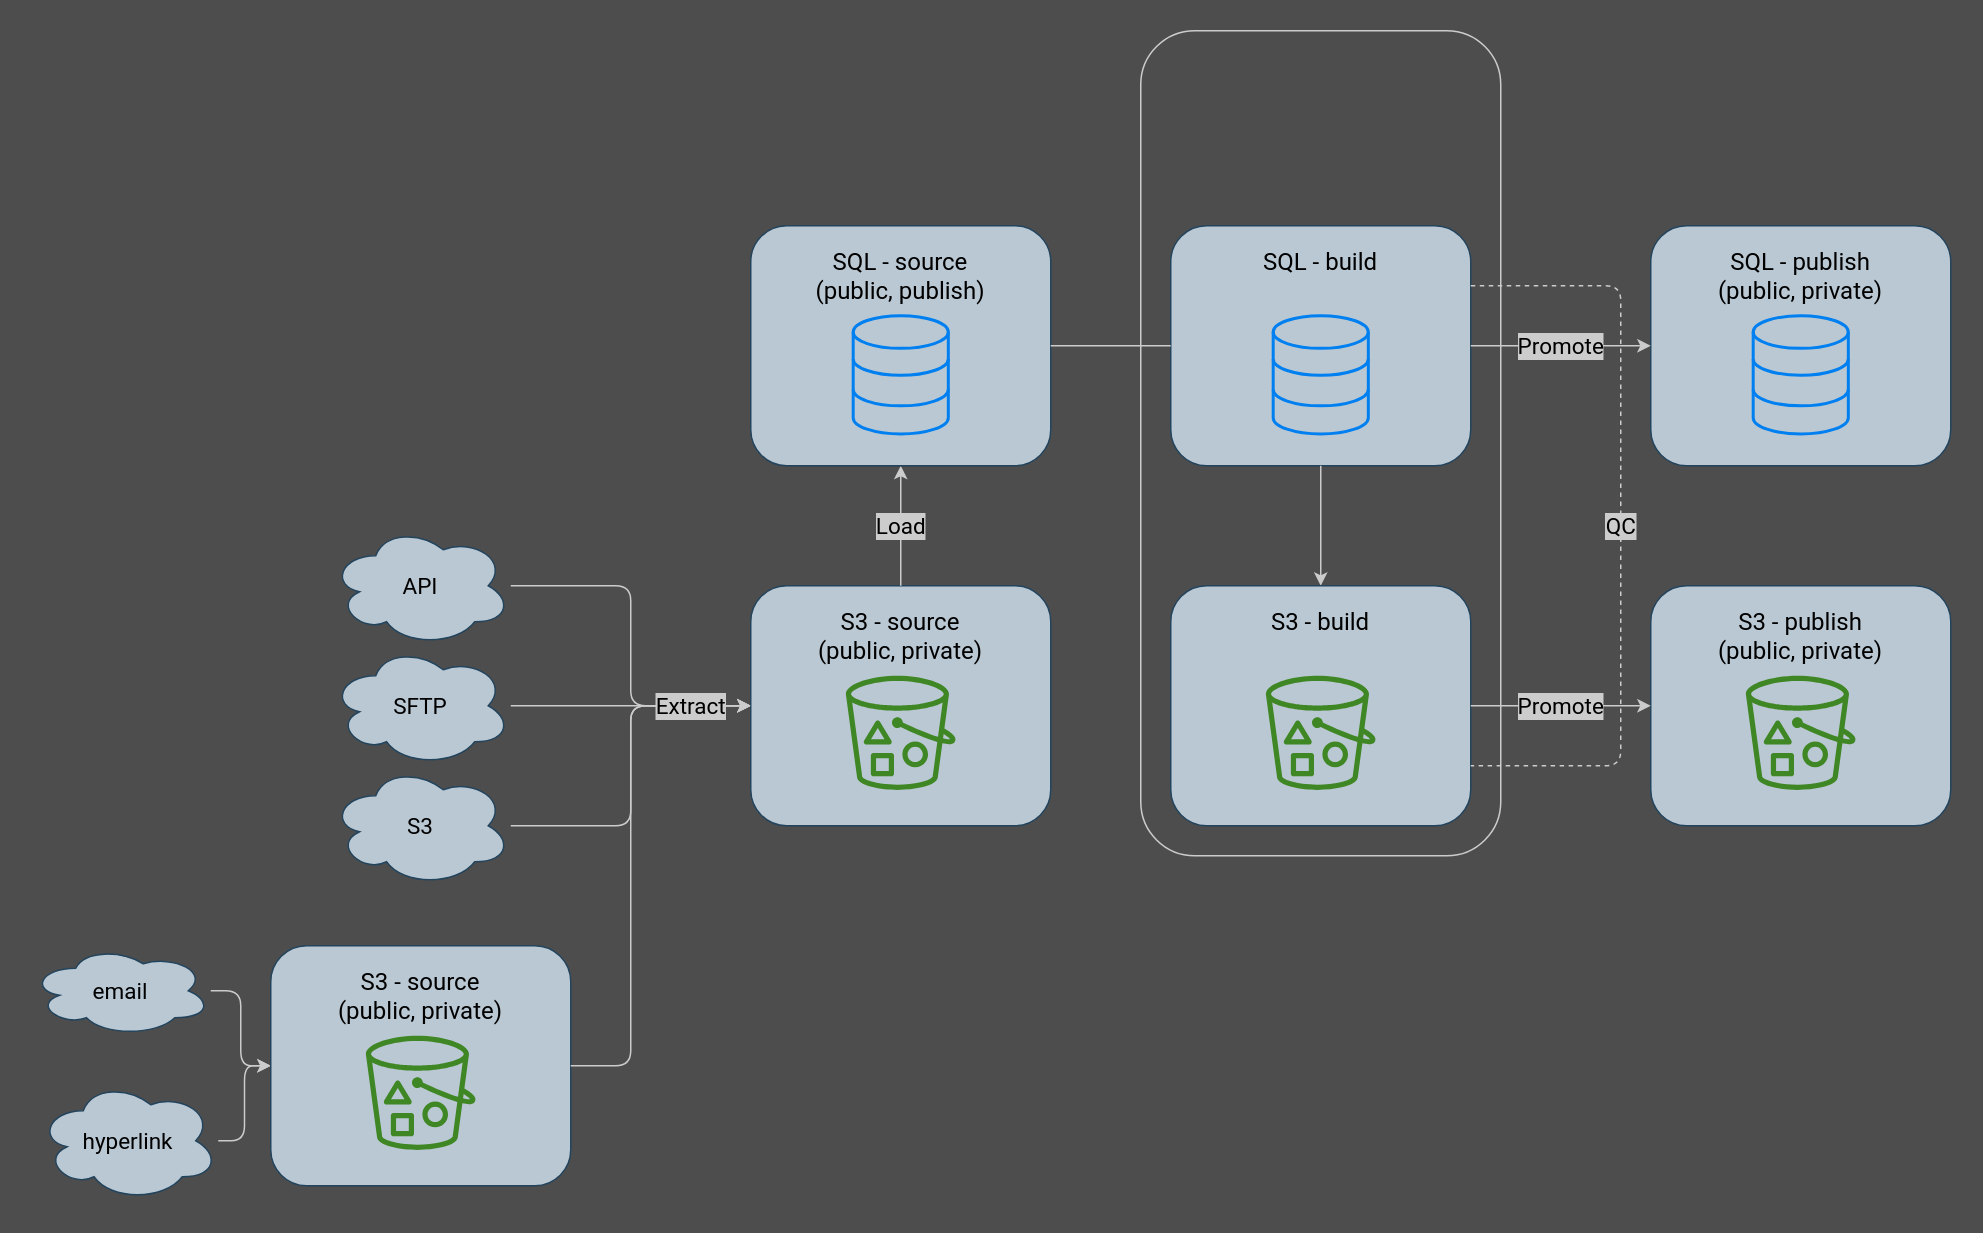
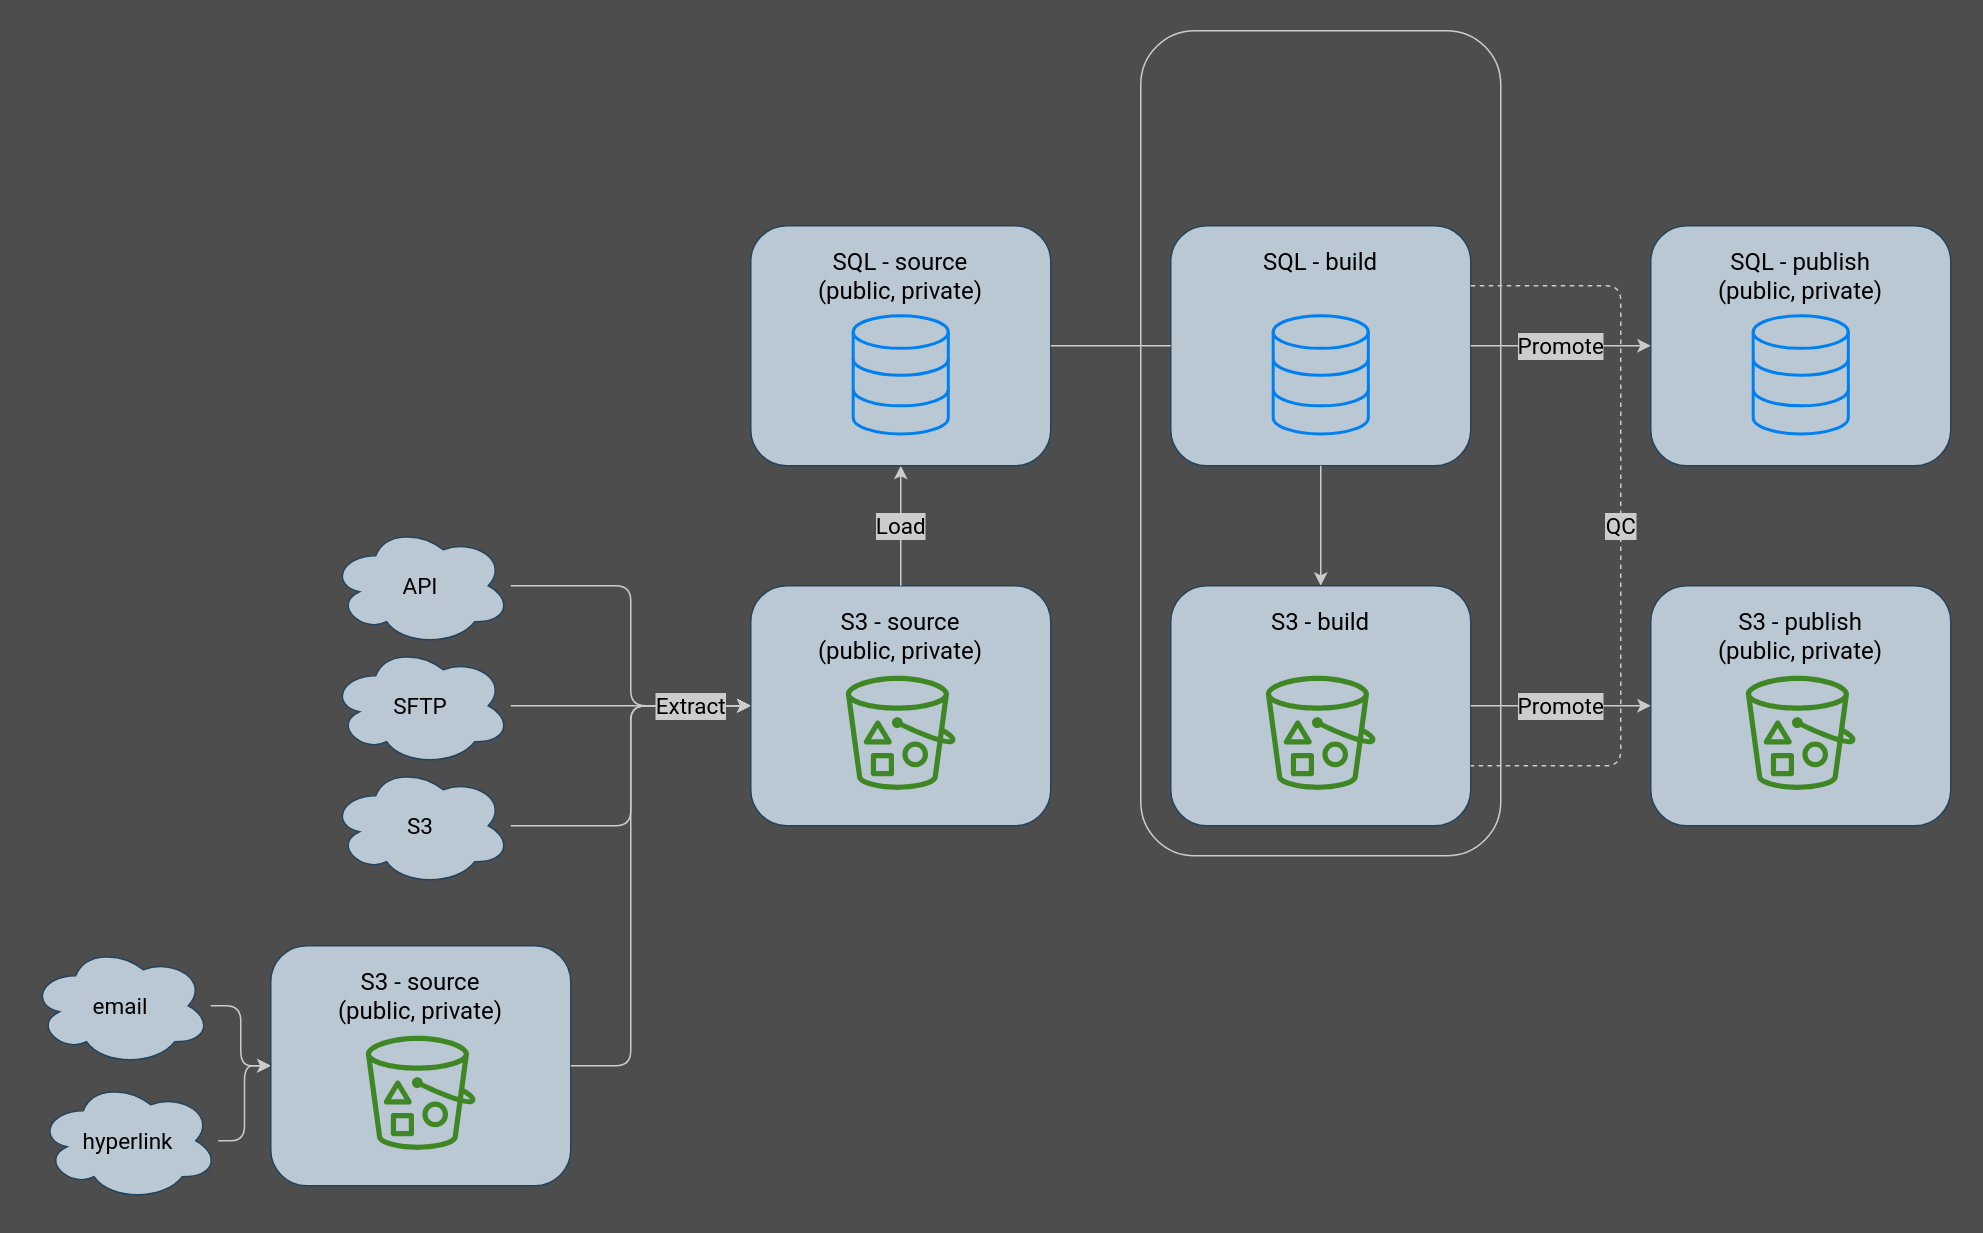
(901, 277) -> (901, 277)
(121, 991) -> (121, 1006)
